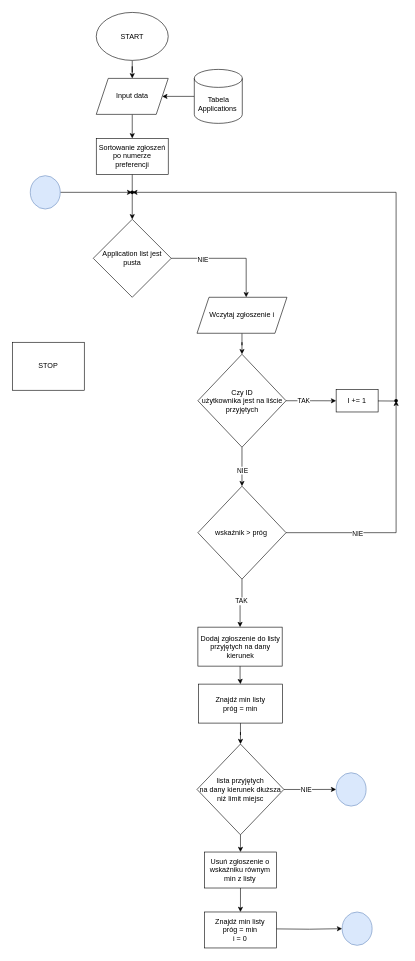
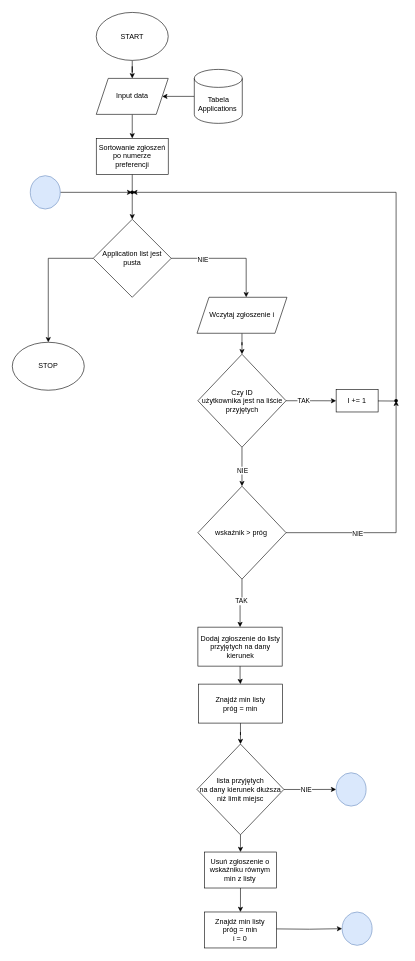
none -> (48, 258)
(48, 366) -> (48, 366)
